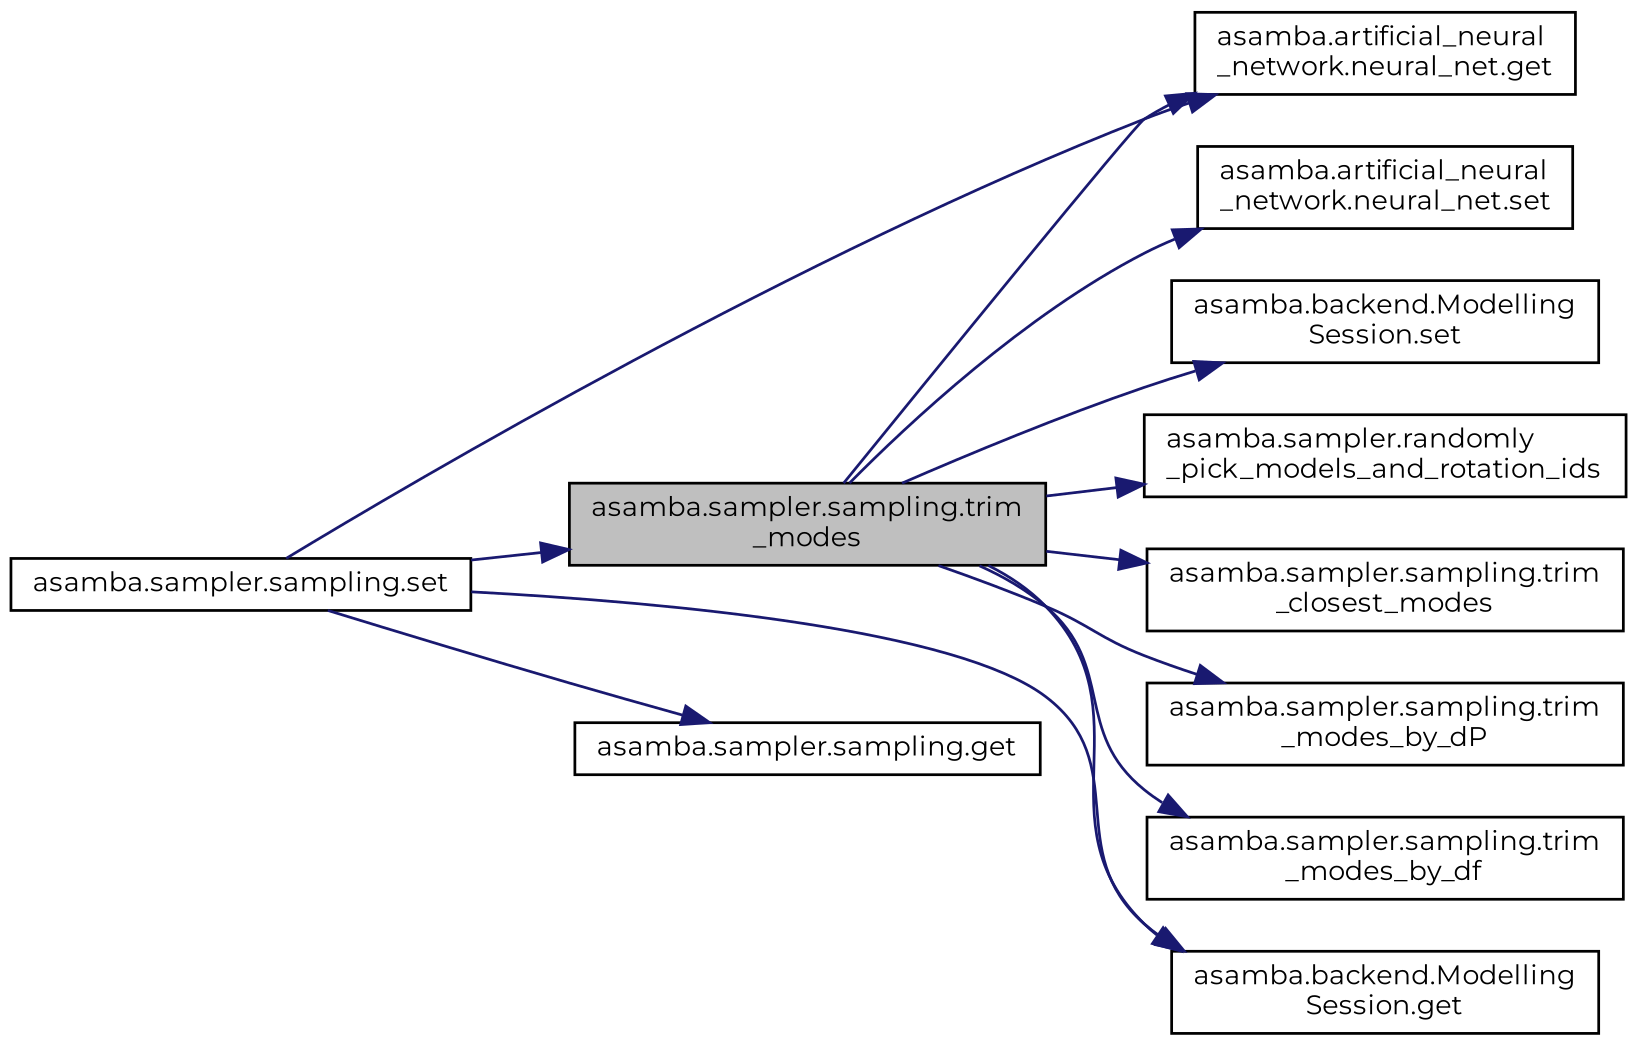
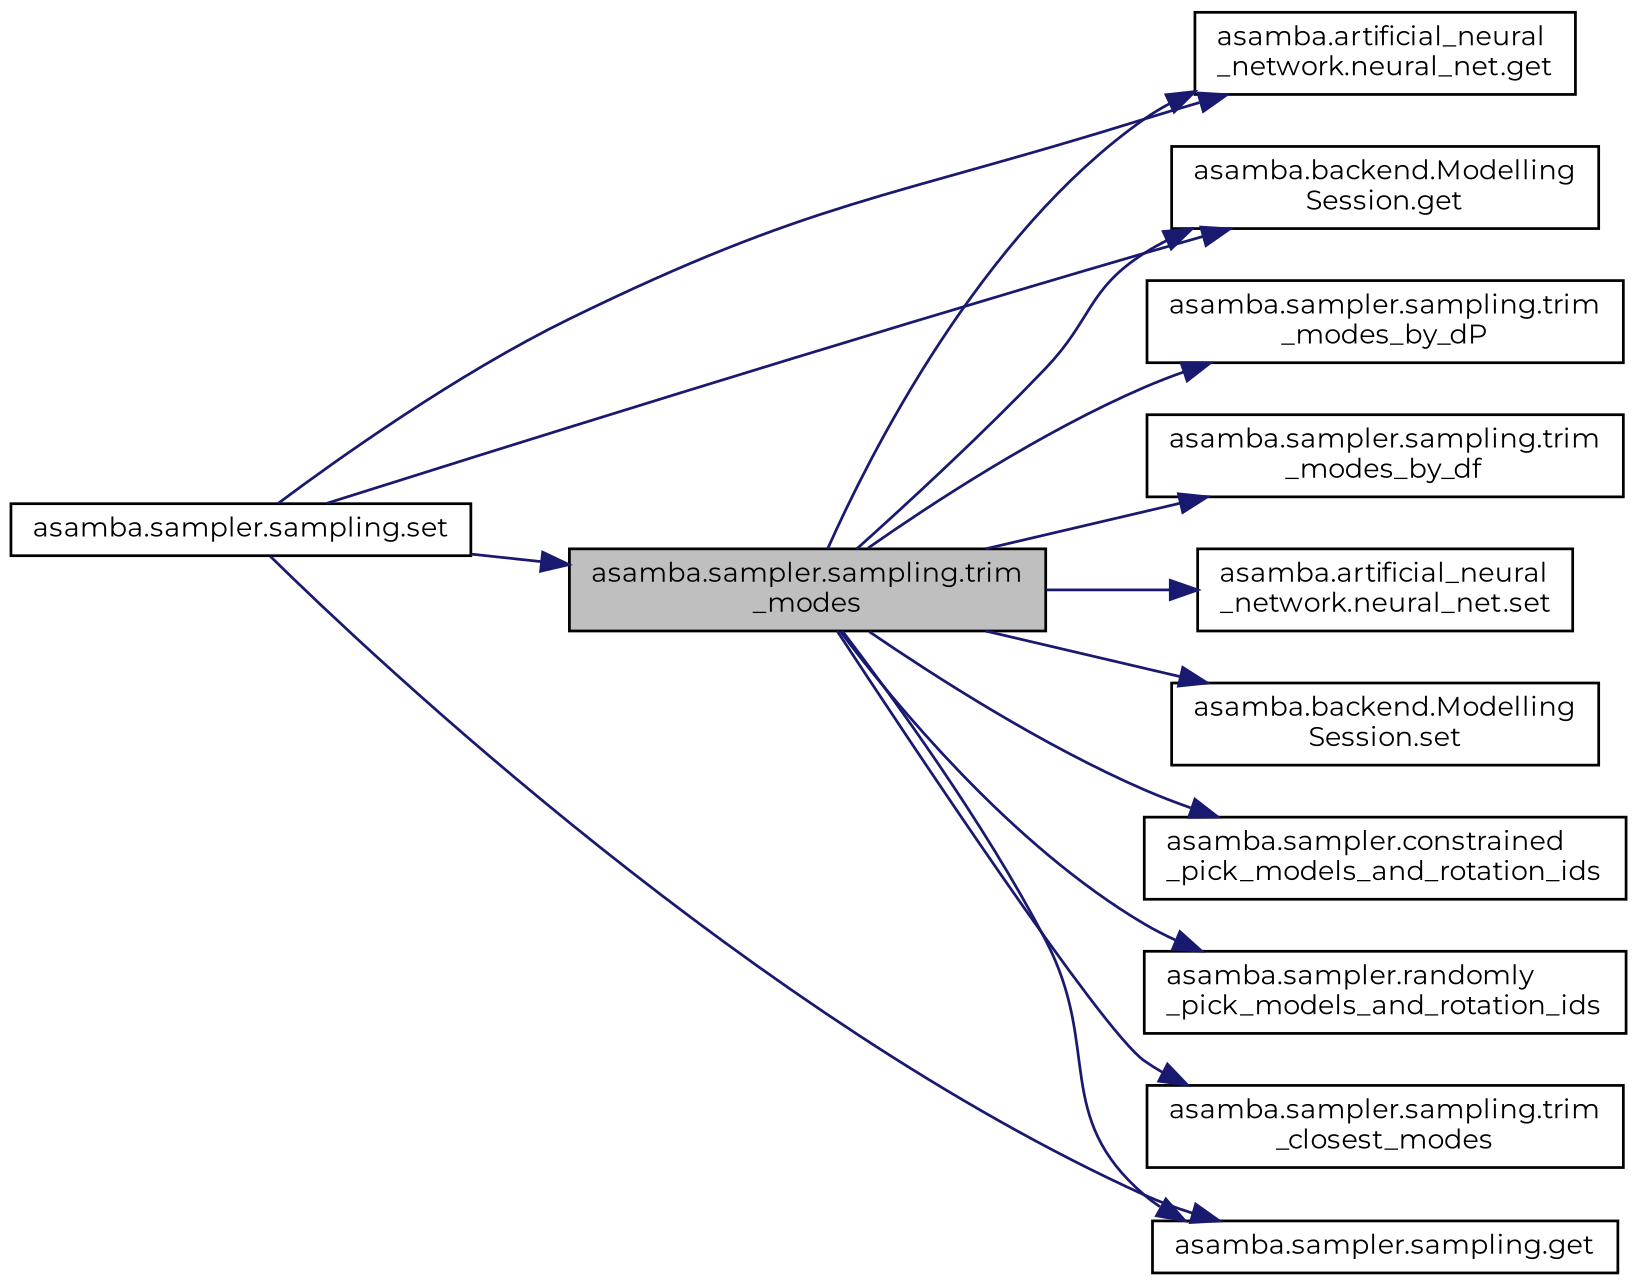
none -> (1385, 858)
none -> (1068, 1001)
